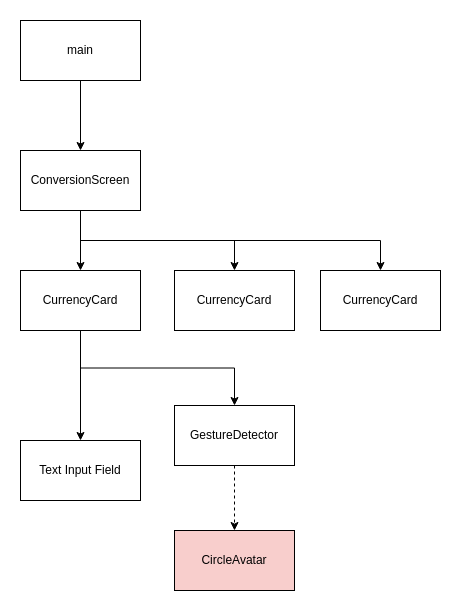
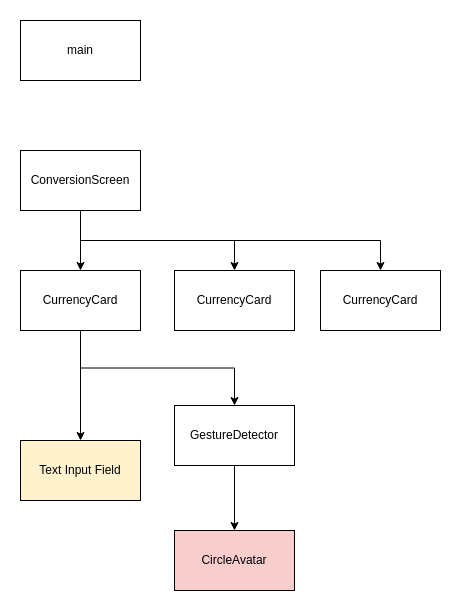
(81, 112) -> none
(81, 471) -> (81, 471)
(235, 495) -> (235, 495)
